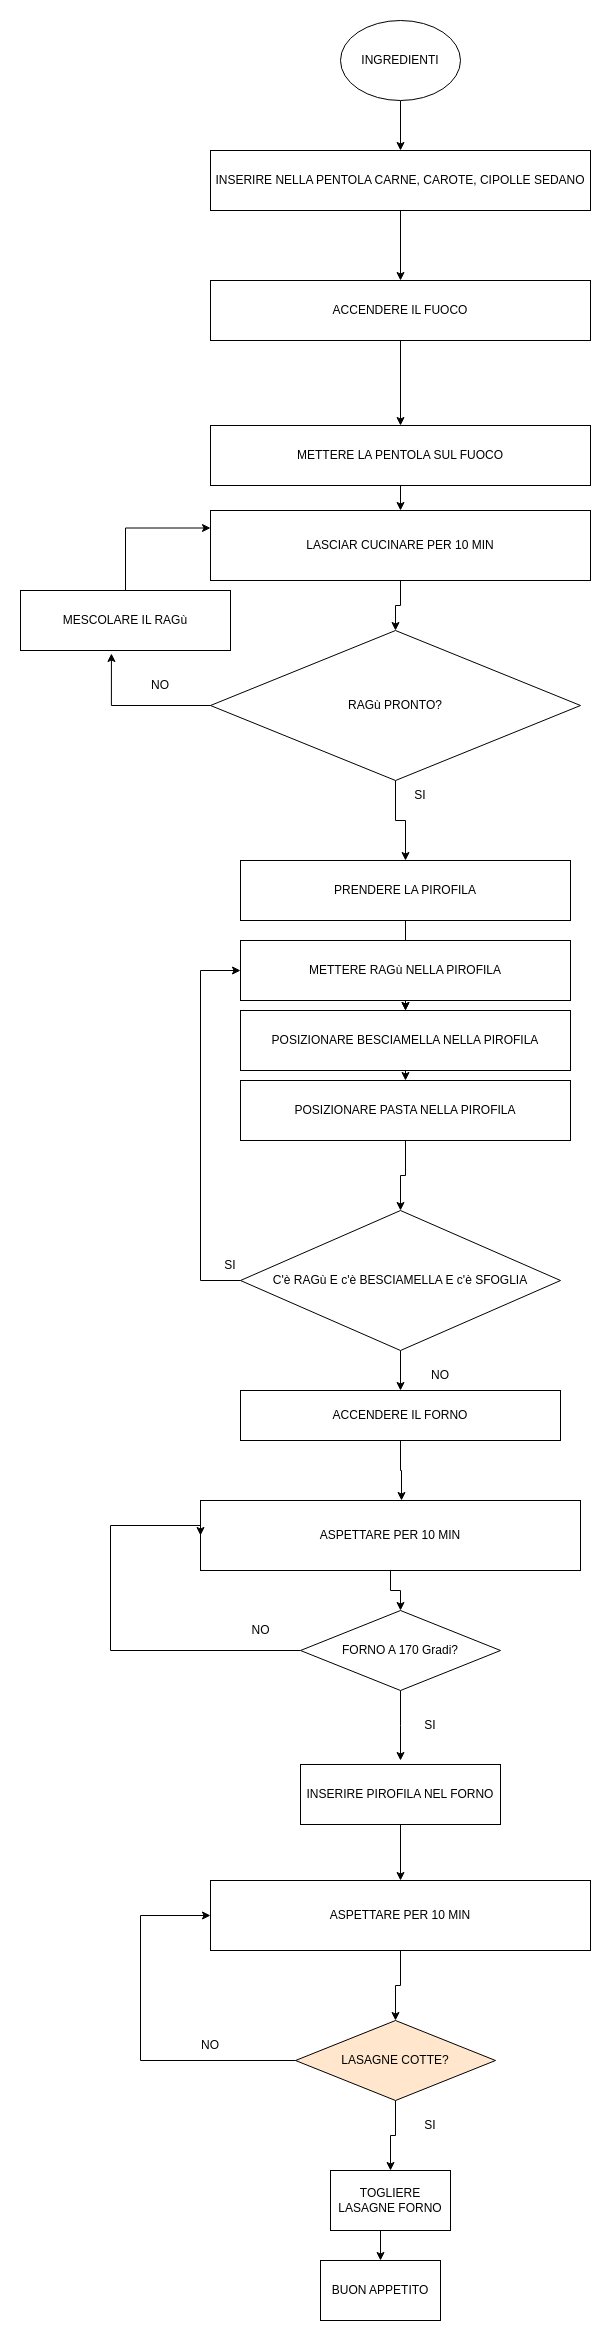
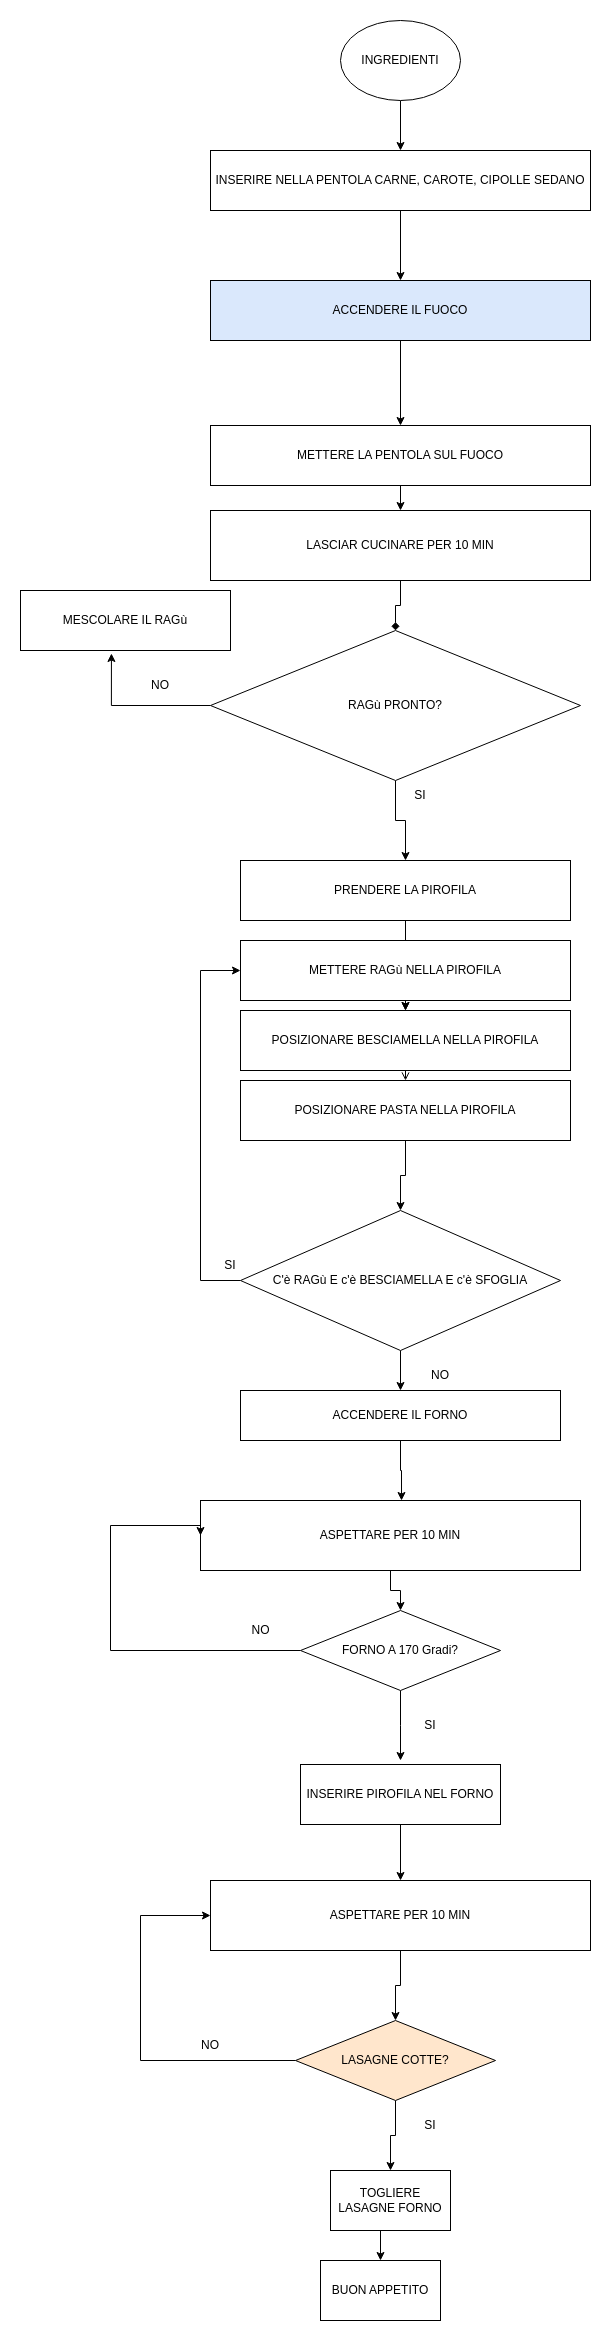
(401, 311) -> (401, 311)
(134, 528) -> none
(396, 622) -> (396, 621)
(406, 1072) -> (406, 1074)
